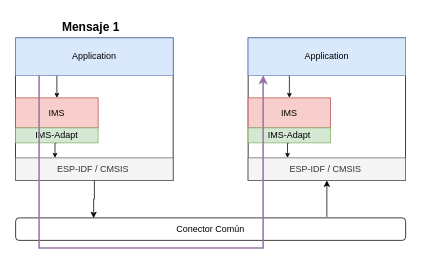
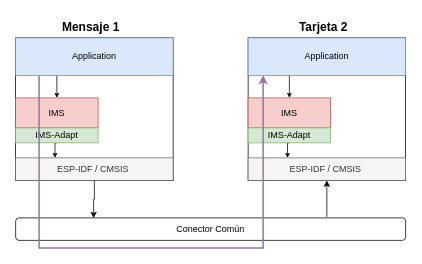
none -> (323, 27)
